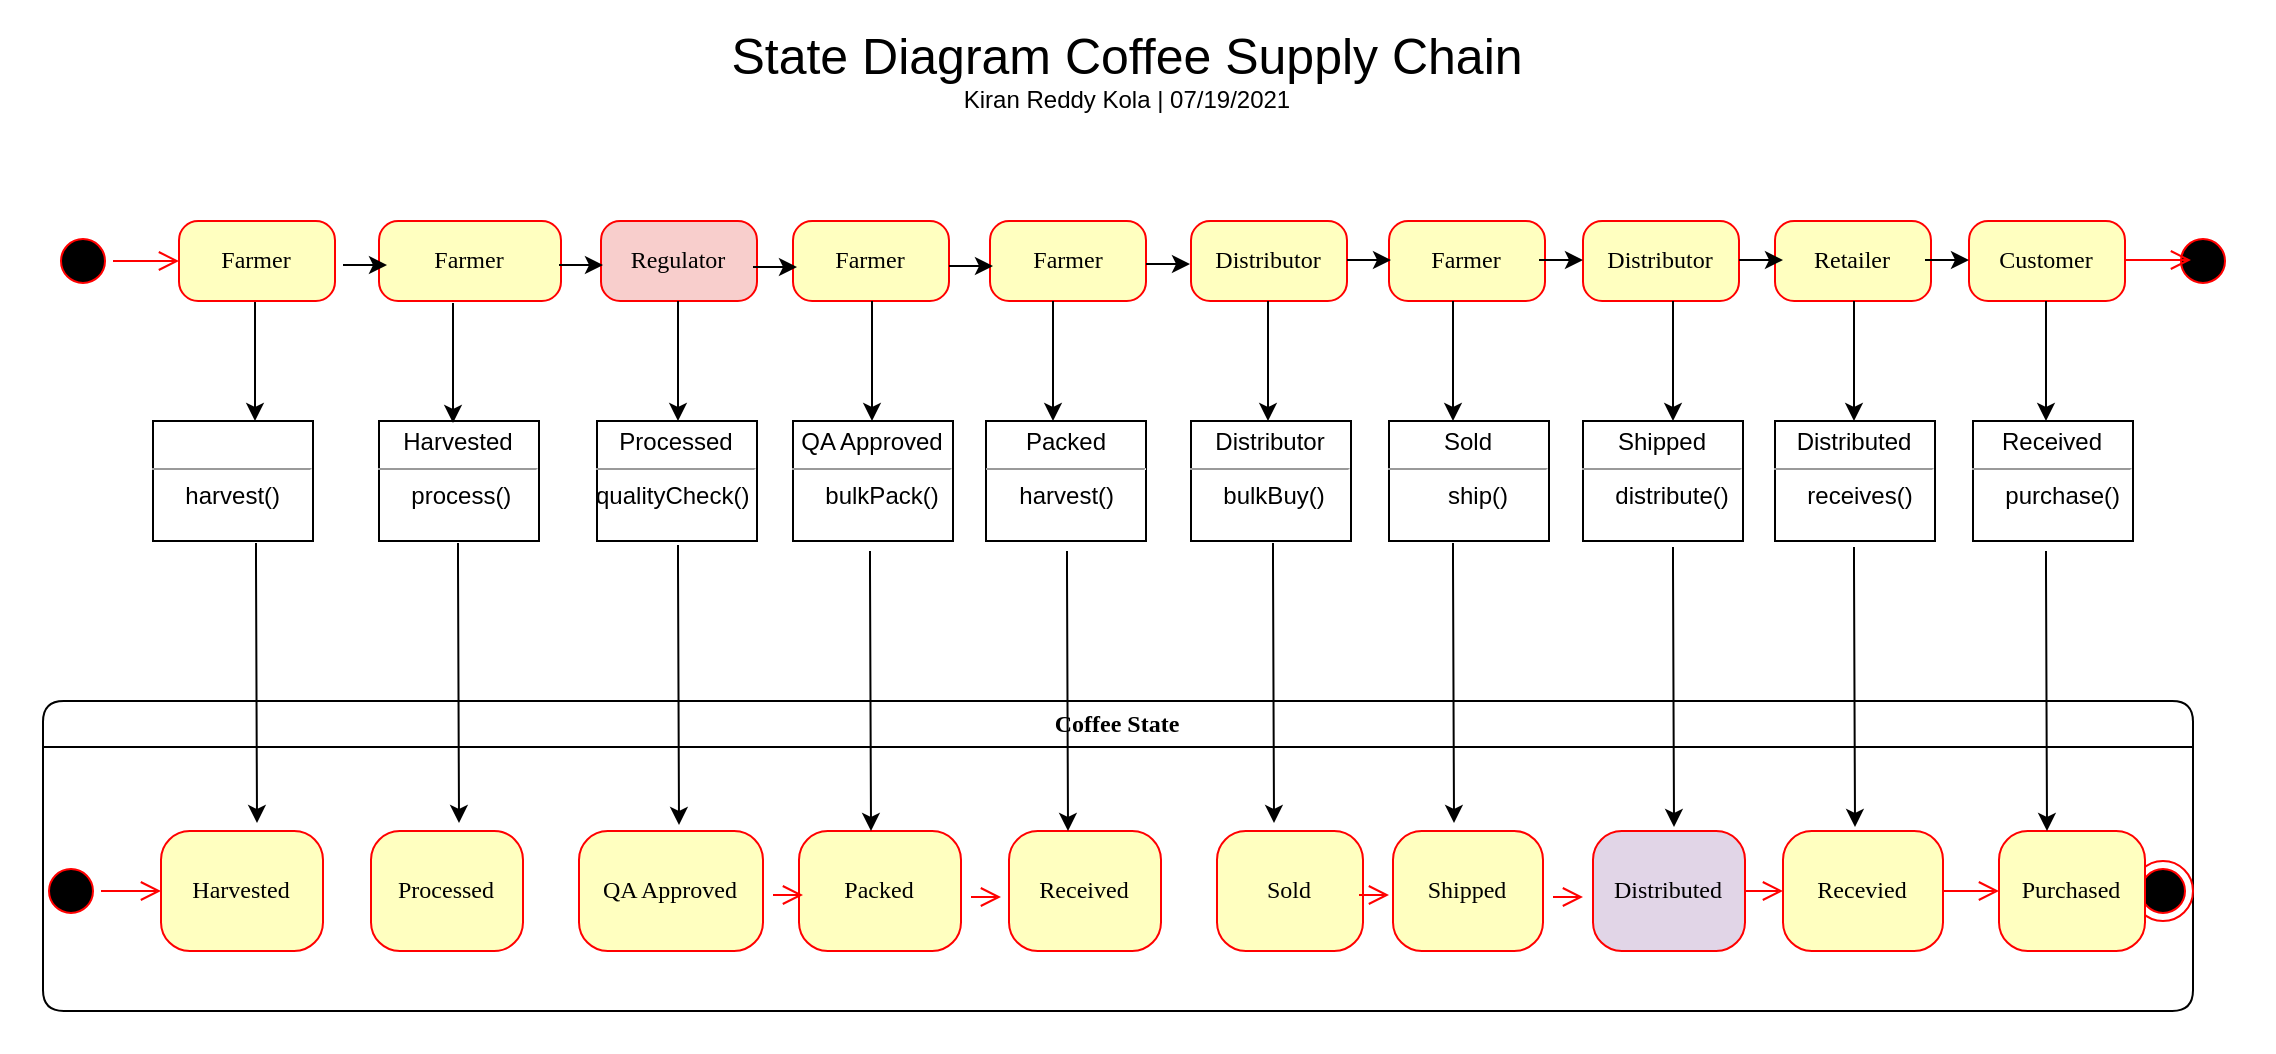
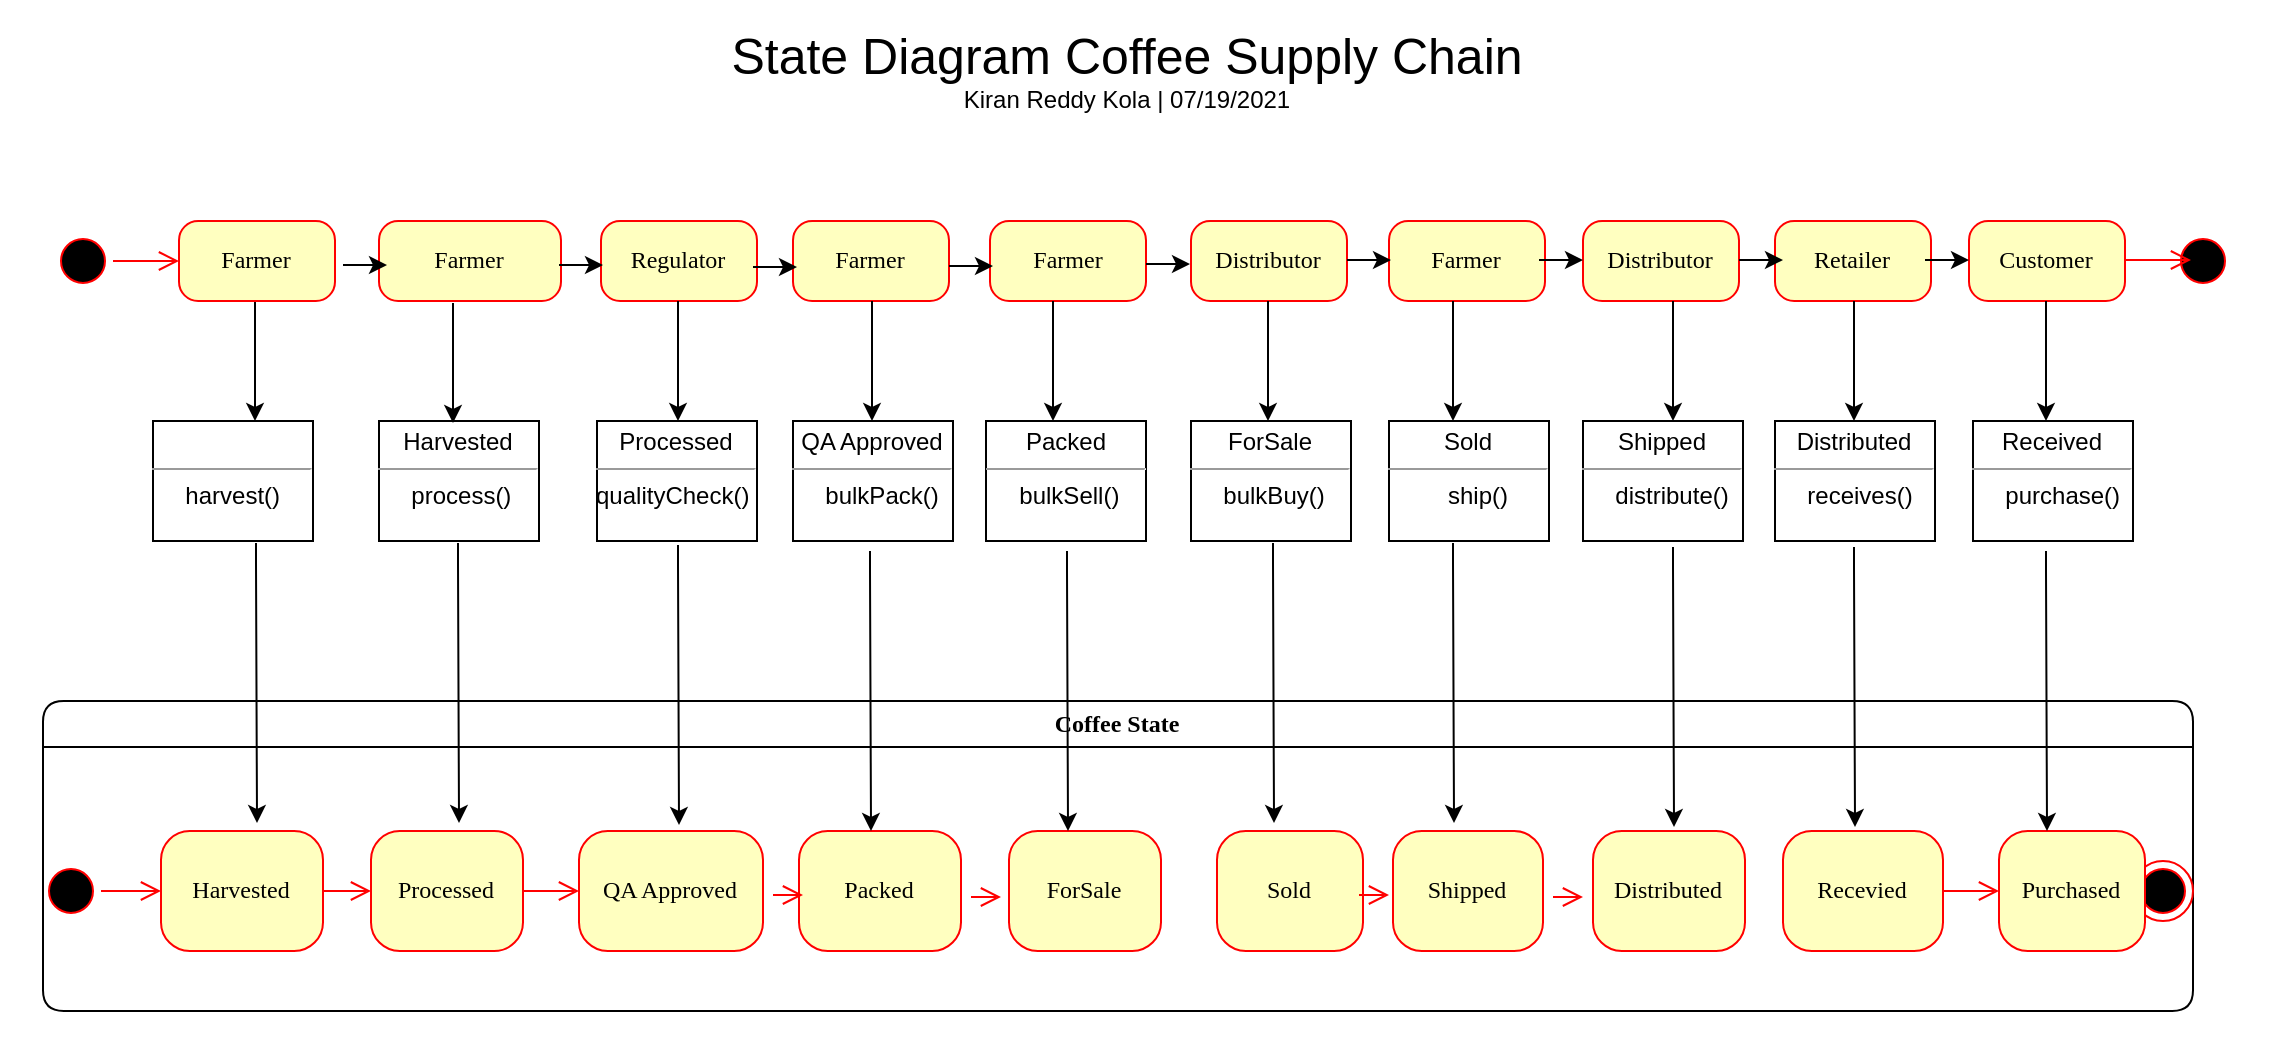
(679, 261) -> (679, 261)
(1047, 450) -> (1045, 450)
(1259, 450) -> (1248, 450)
none -> (344, 891)
none -> (548, 891)
(1085, 891) -> (1085, 891)
(1669, 891) -> (1669, 891)
(1761, 891) -> none
